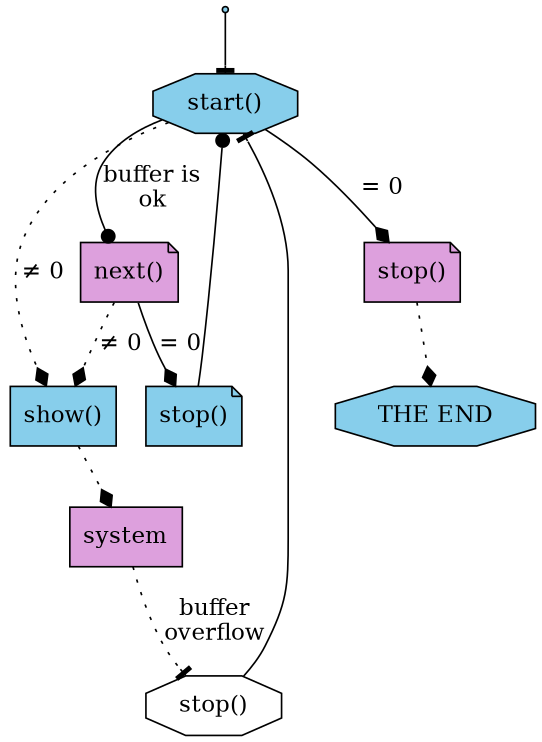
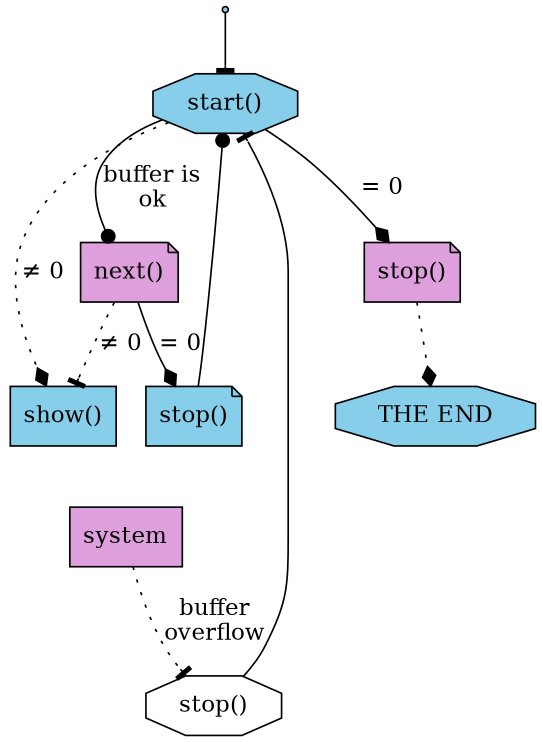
(96, 340) -> (96, 340)
(90, 468) -> none
